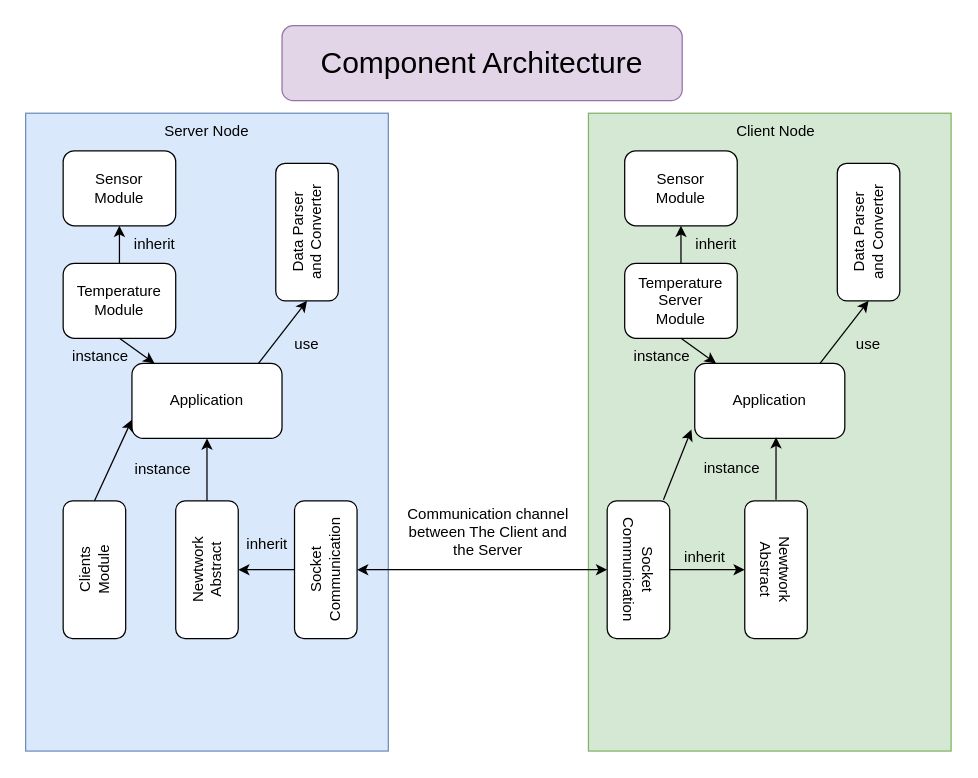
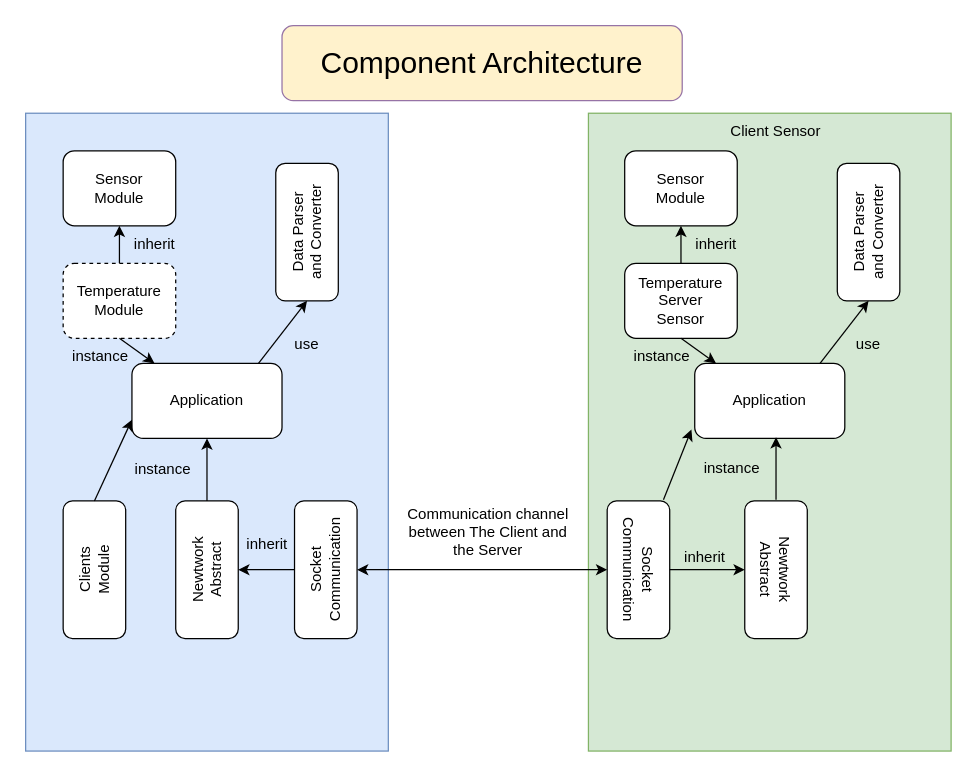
(482, 63) -> (482, 63)
(207, 132) -> none
(776, 132) -> (776, 132)
(119, 301) -> (119, 301)
(681, 301) -> (681, 301)
